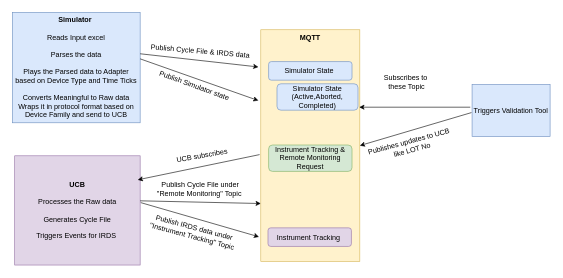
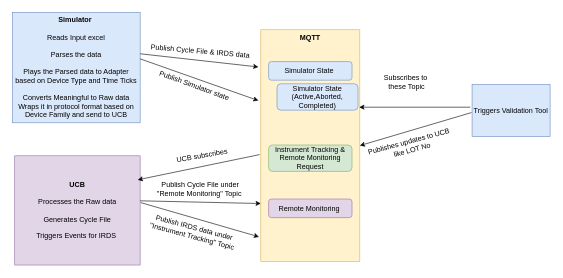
none -> (310, 208)
(310, 237) -> none
